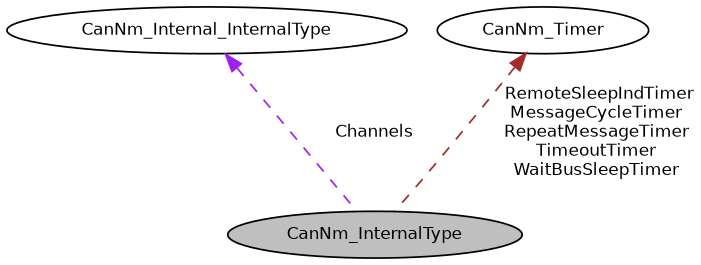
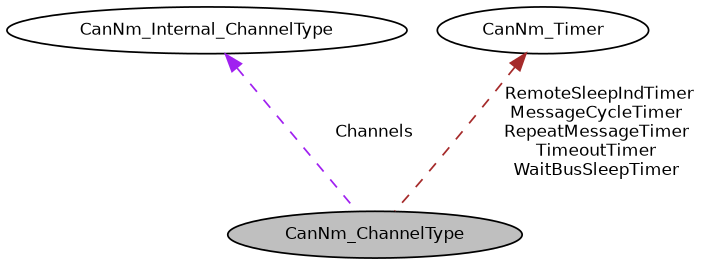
(207, 30) -> (207, 30)
(375, 235) -> (375, 235)
